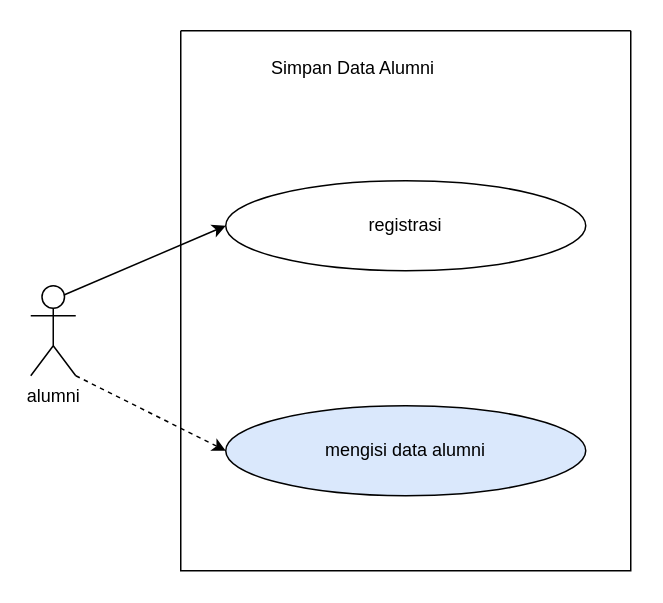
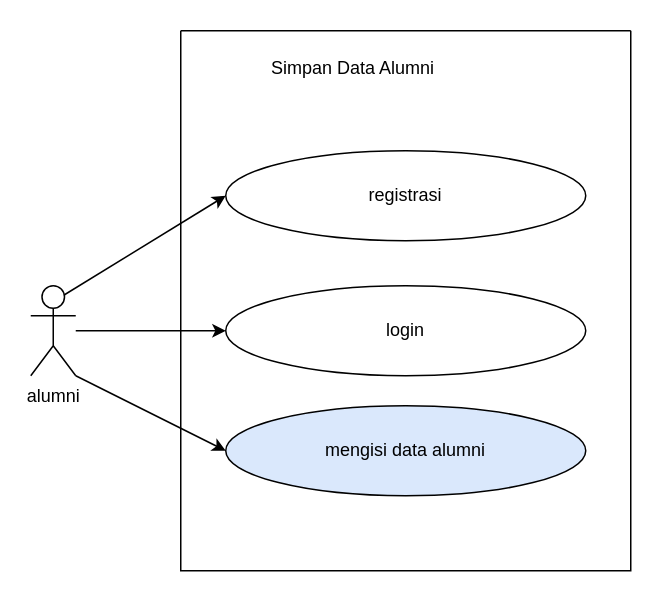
(406, 226) -> (406, 196)
none -> (146, 331)
none -> (406, 331)
(146, 411) -> (146, 411)
